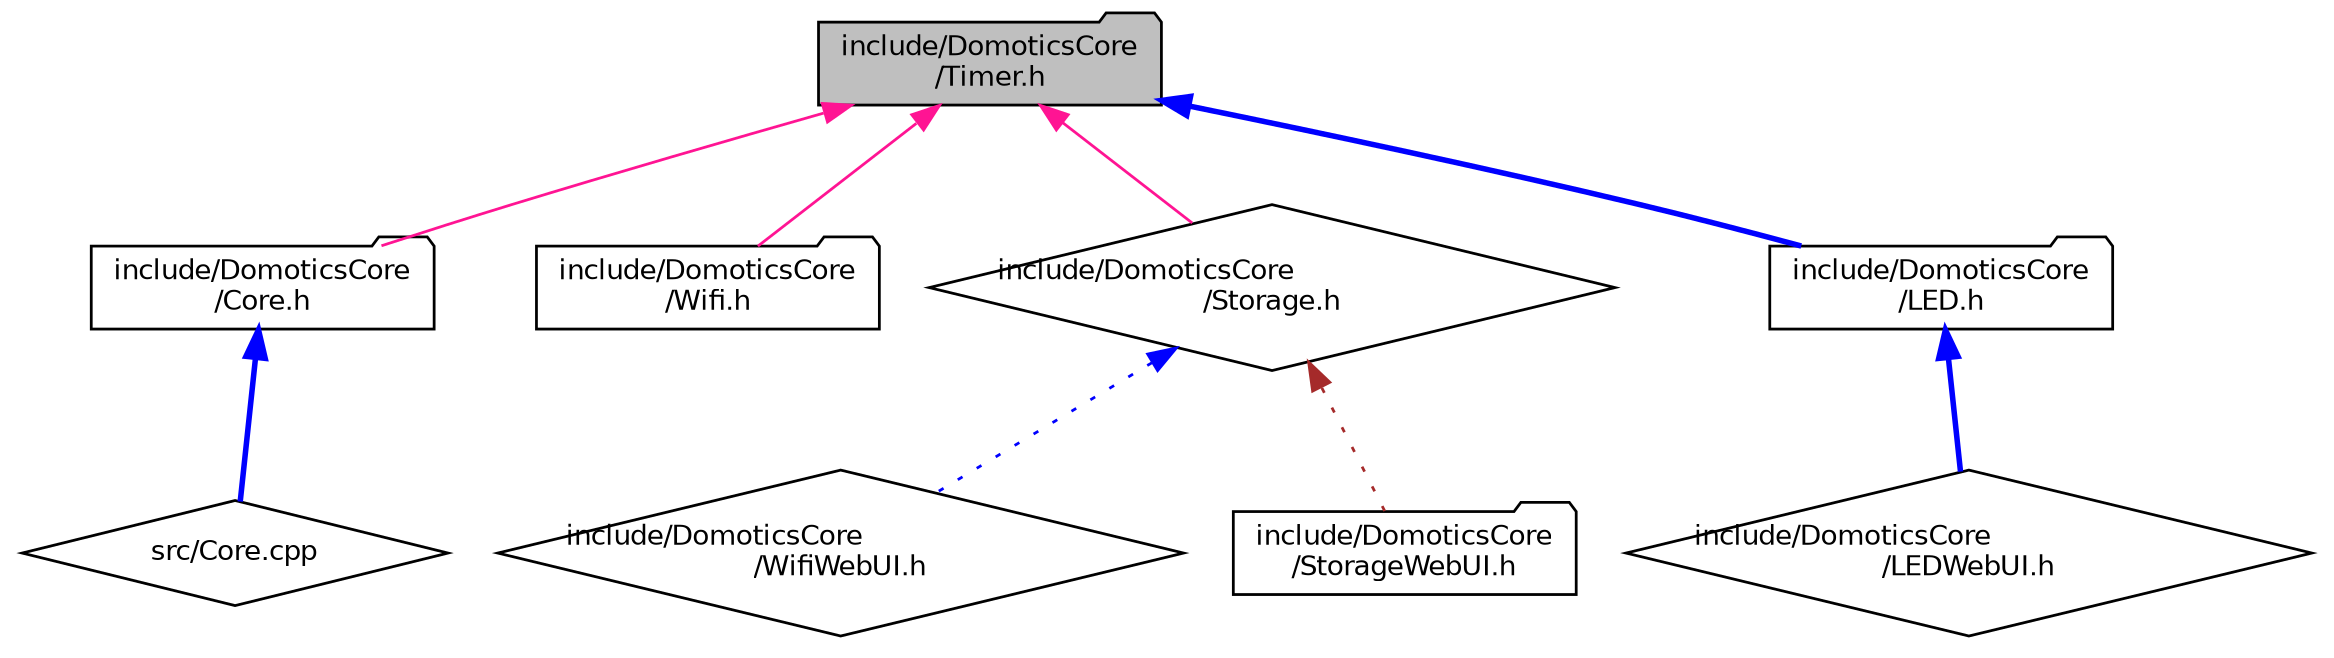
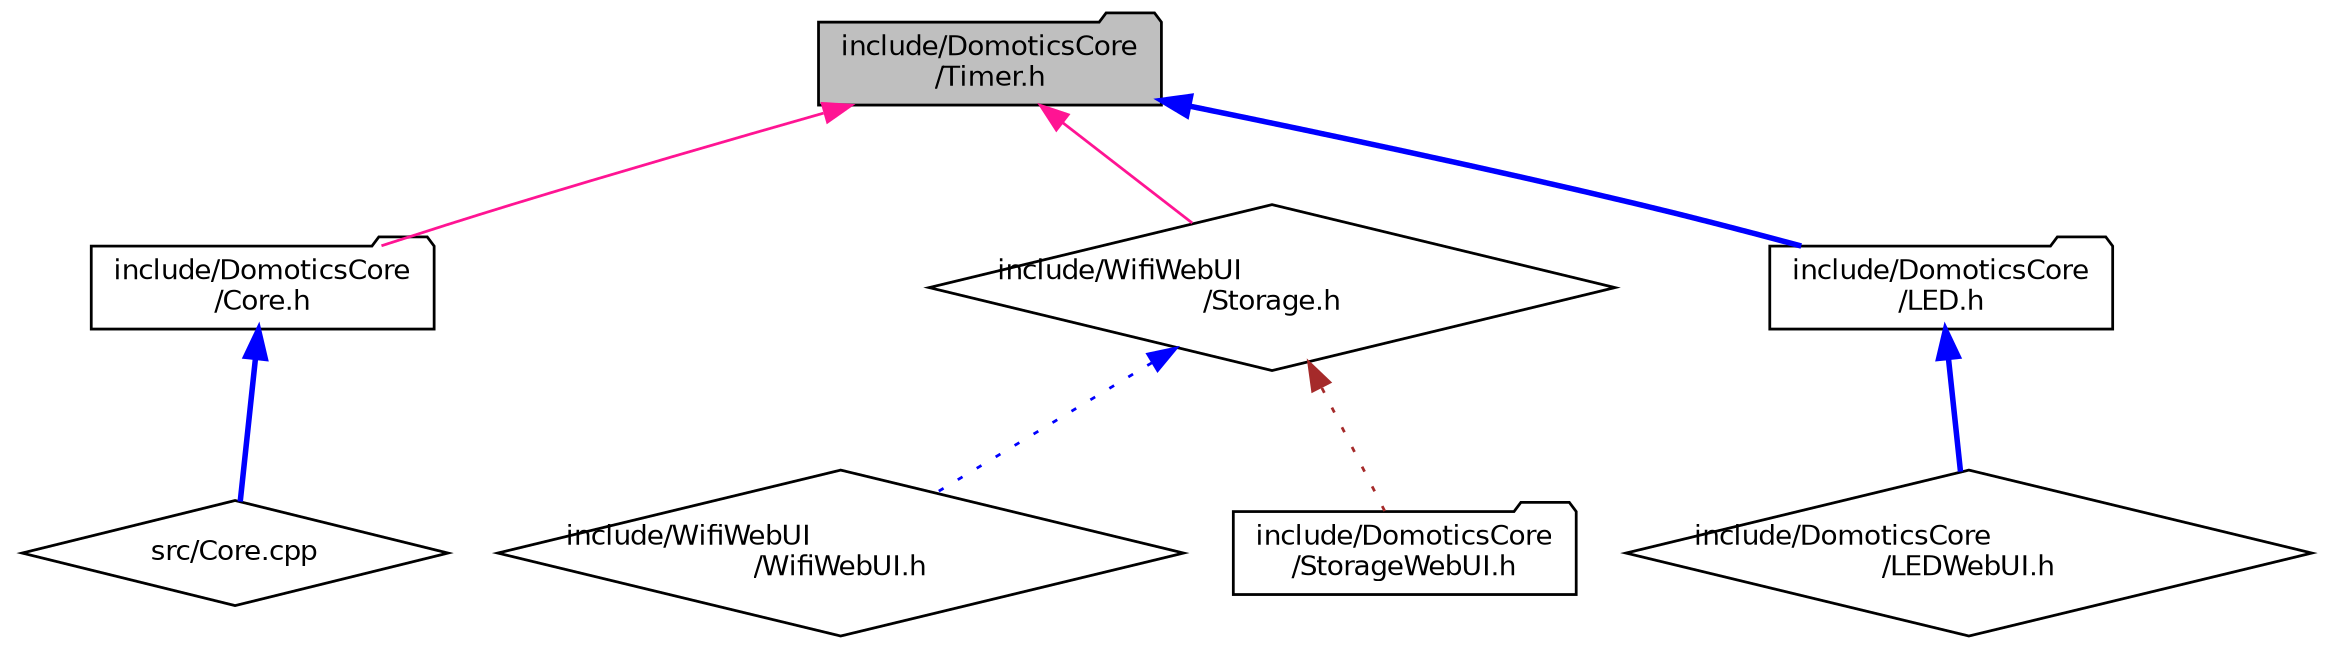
(708, 288) -> none
(1272, 288) -> (1272, 288)
(841, 553) -> (841, 553)
